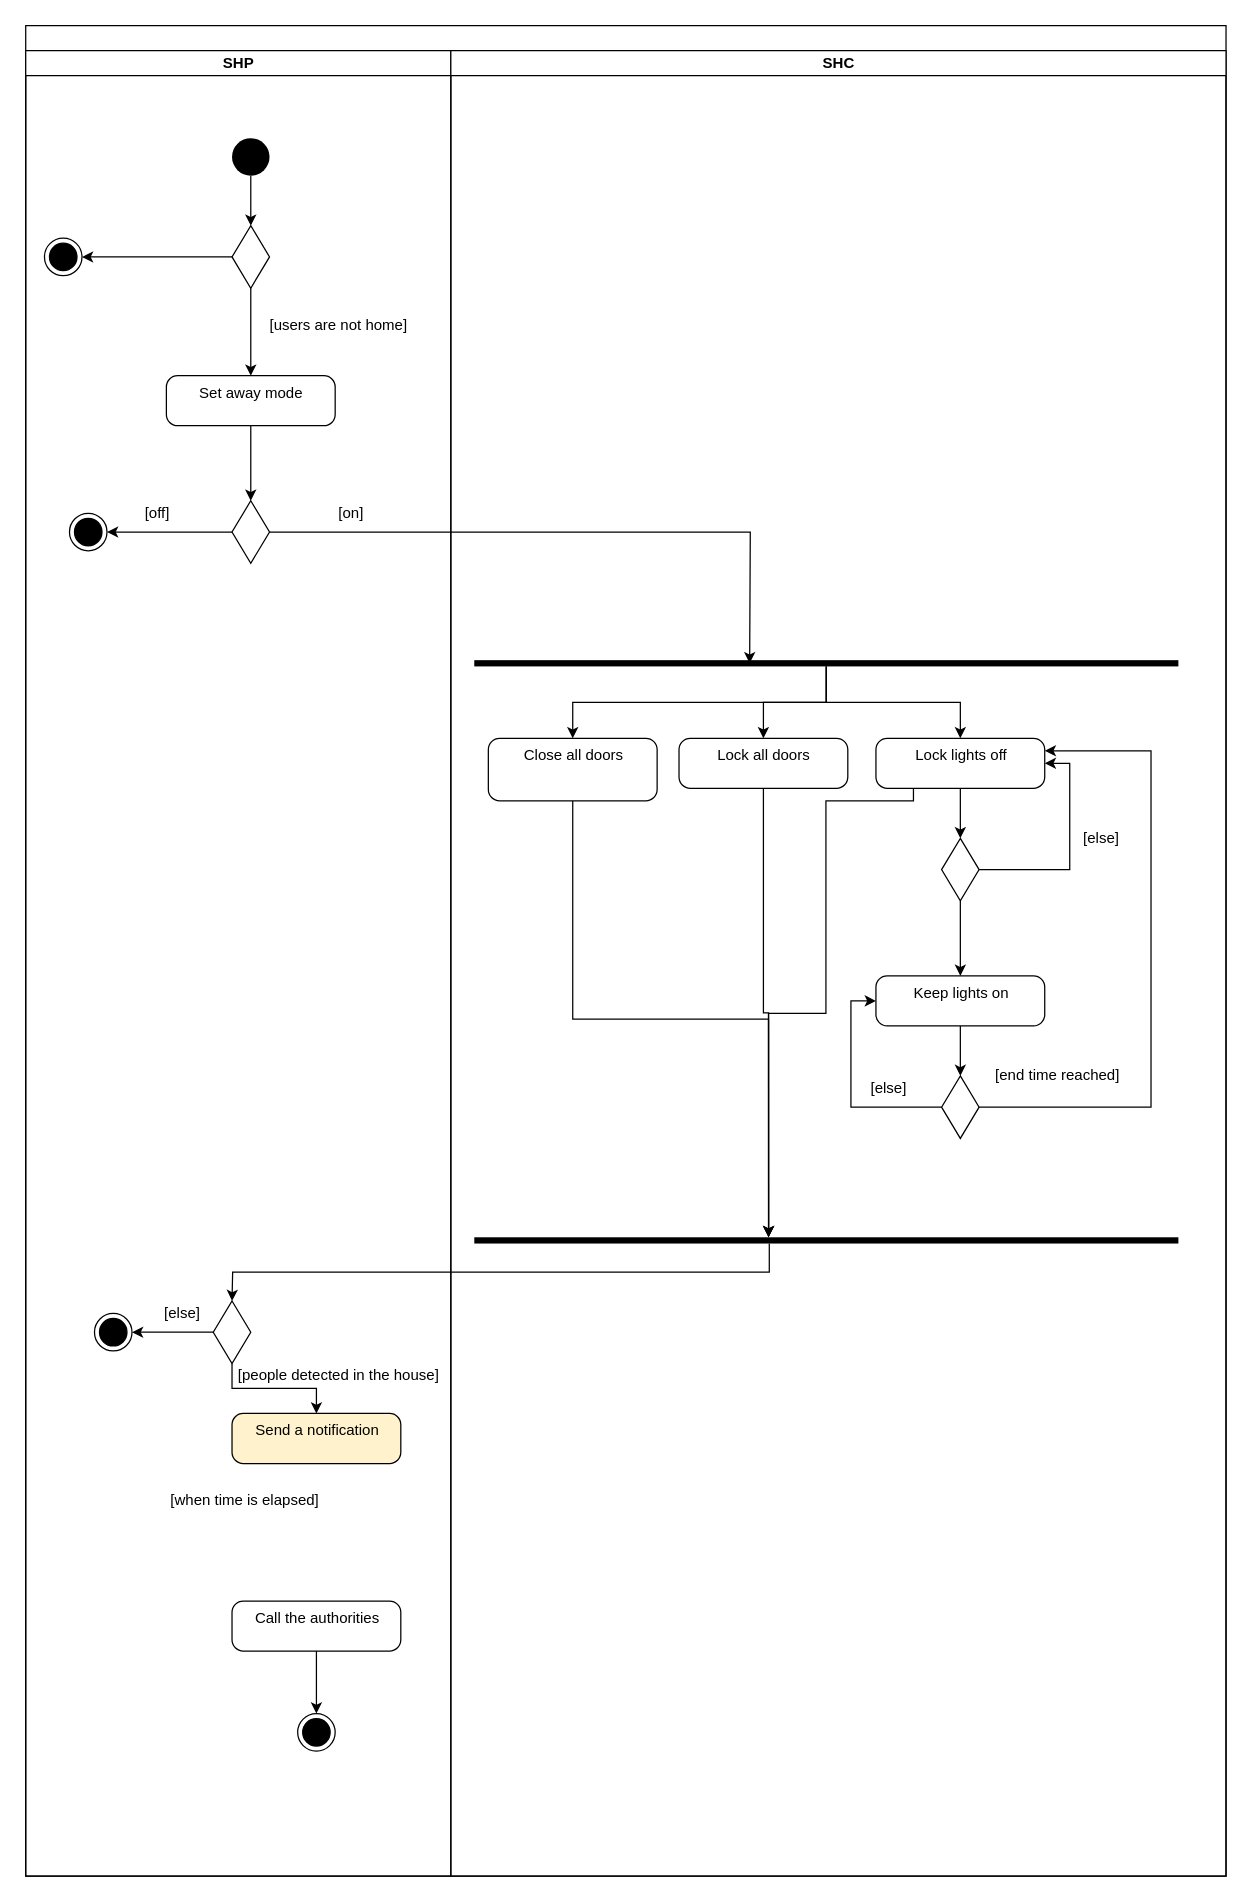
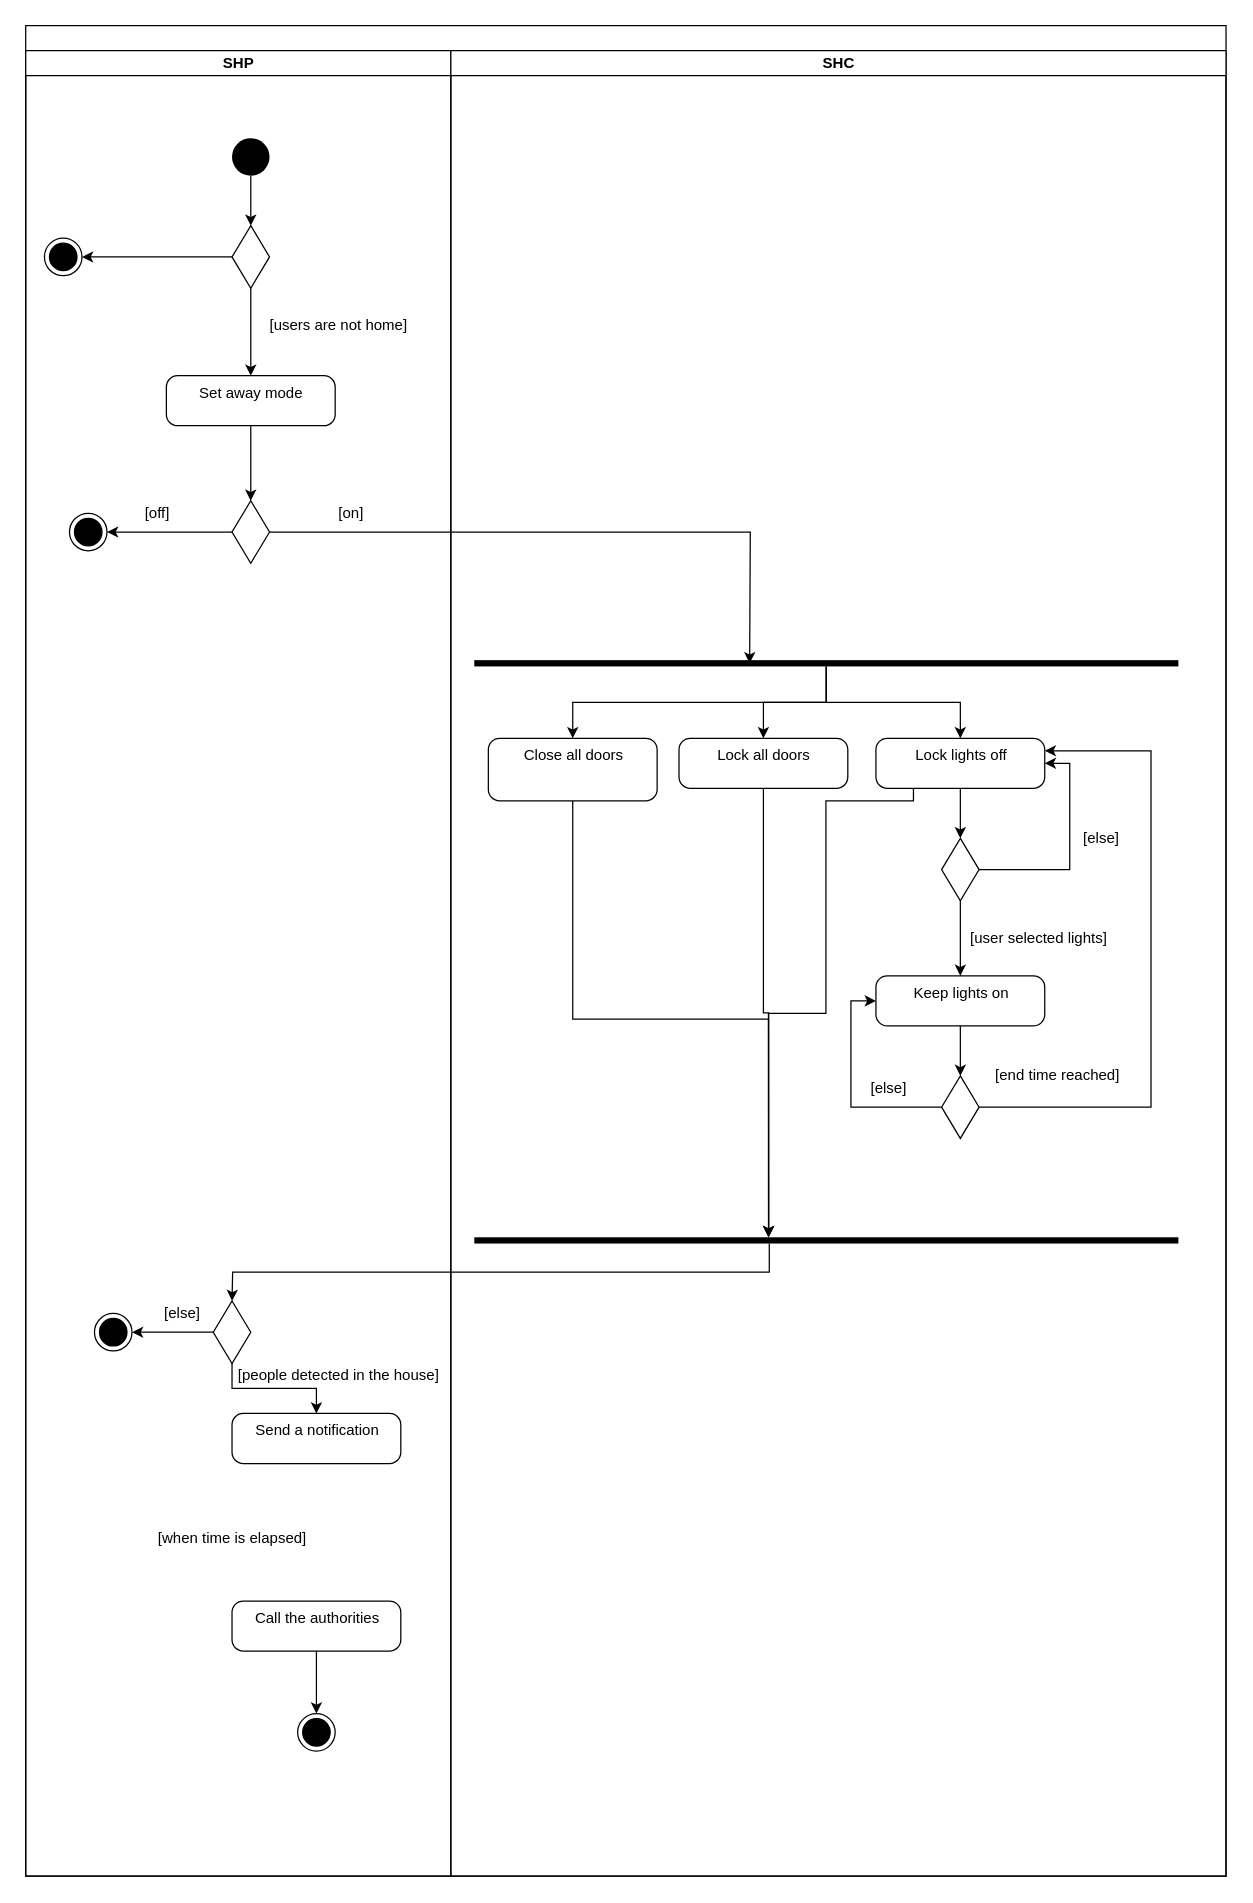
none -> (1038, 938)
(316, 1438) -> (316, 1438)
(244, 1501) -> (232, 1538)
